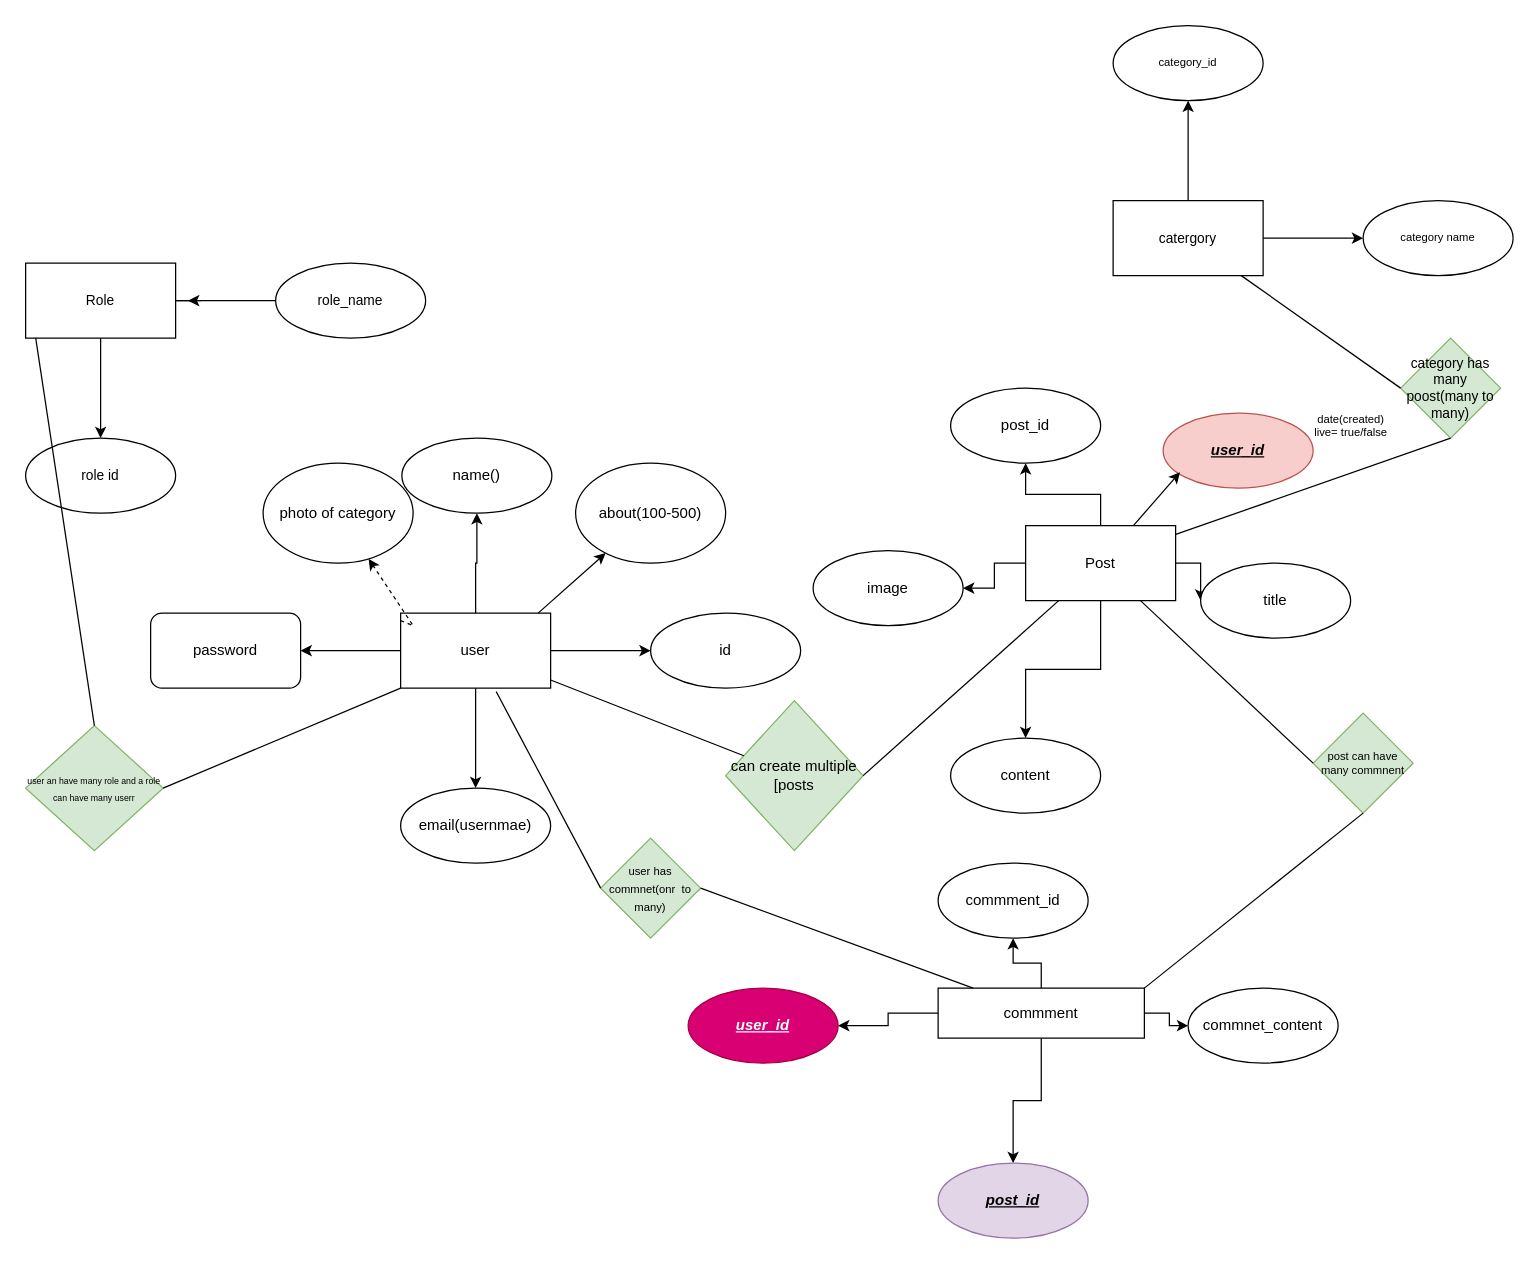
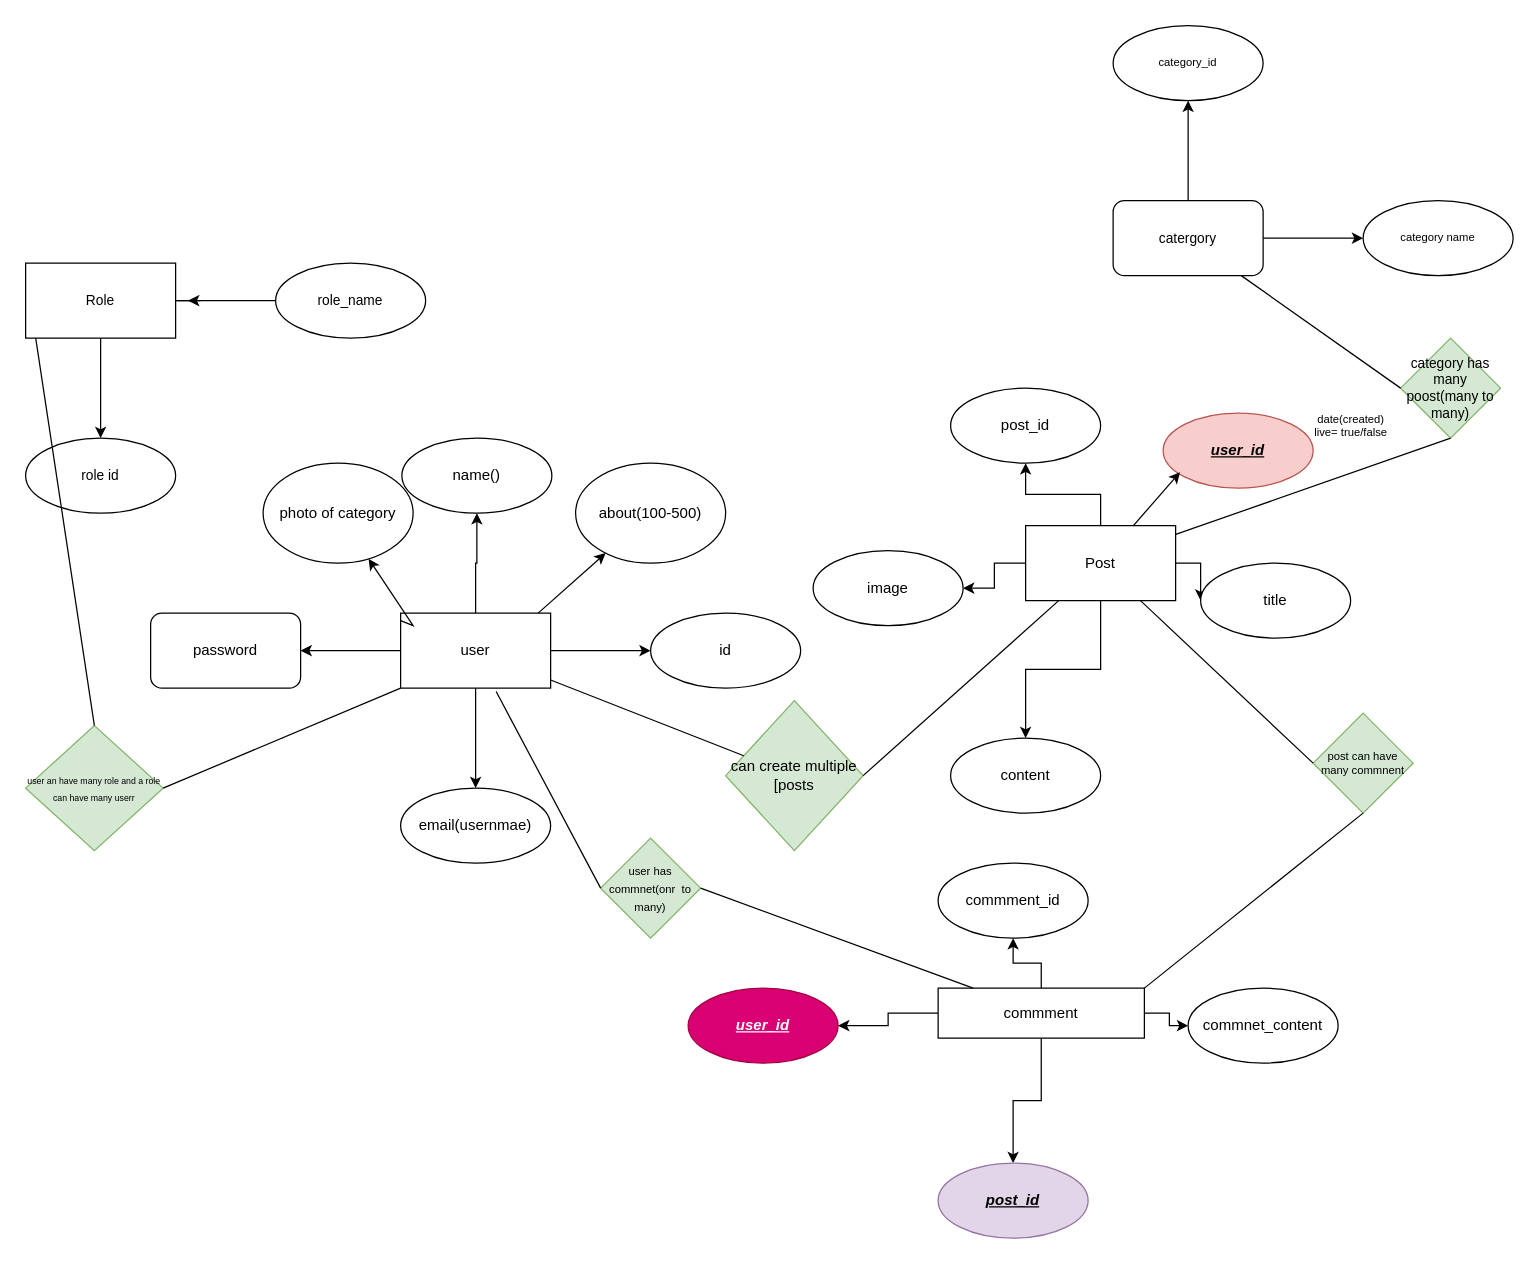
(1188, 238) -> (1188, 238)
(397, 601) -> (397, 601)
